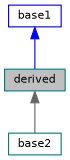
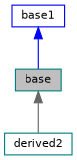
(35, 80) -> (38, 80)
(35, 144) -> (38, 144)
